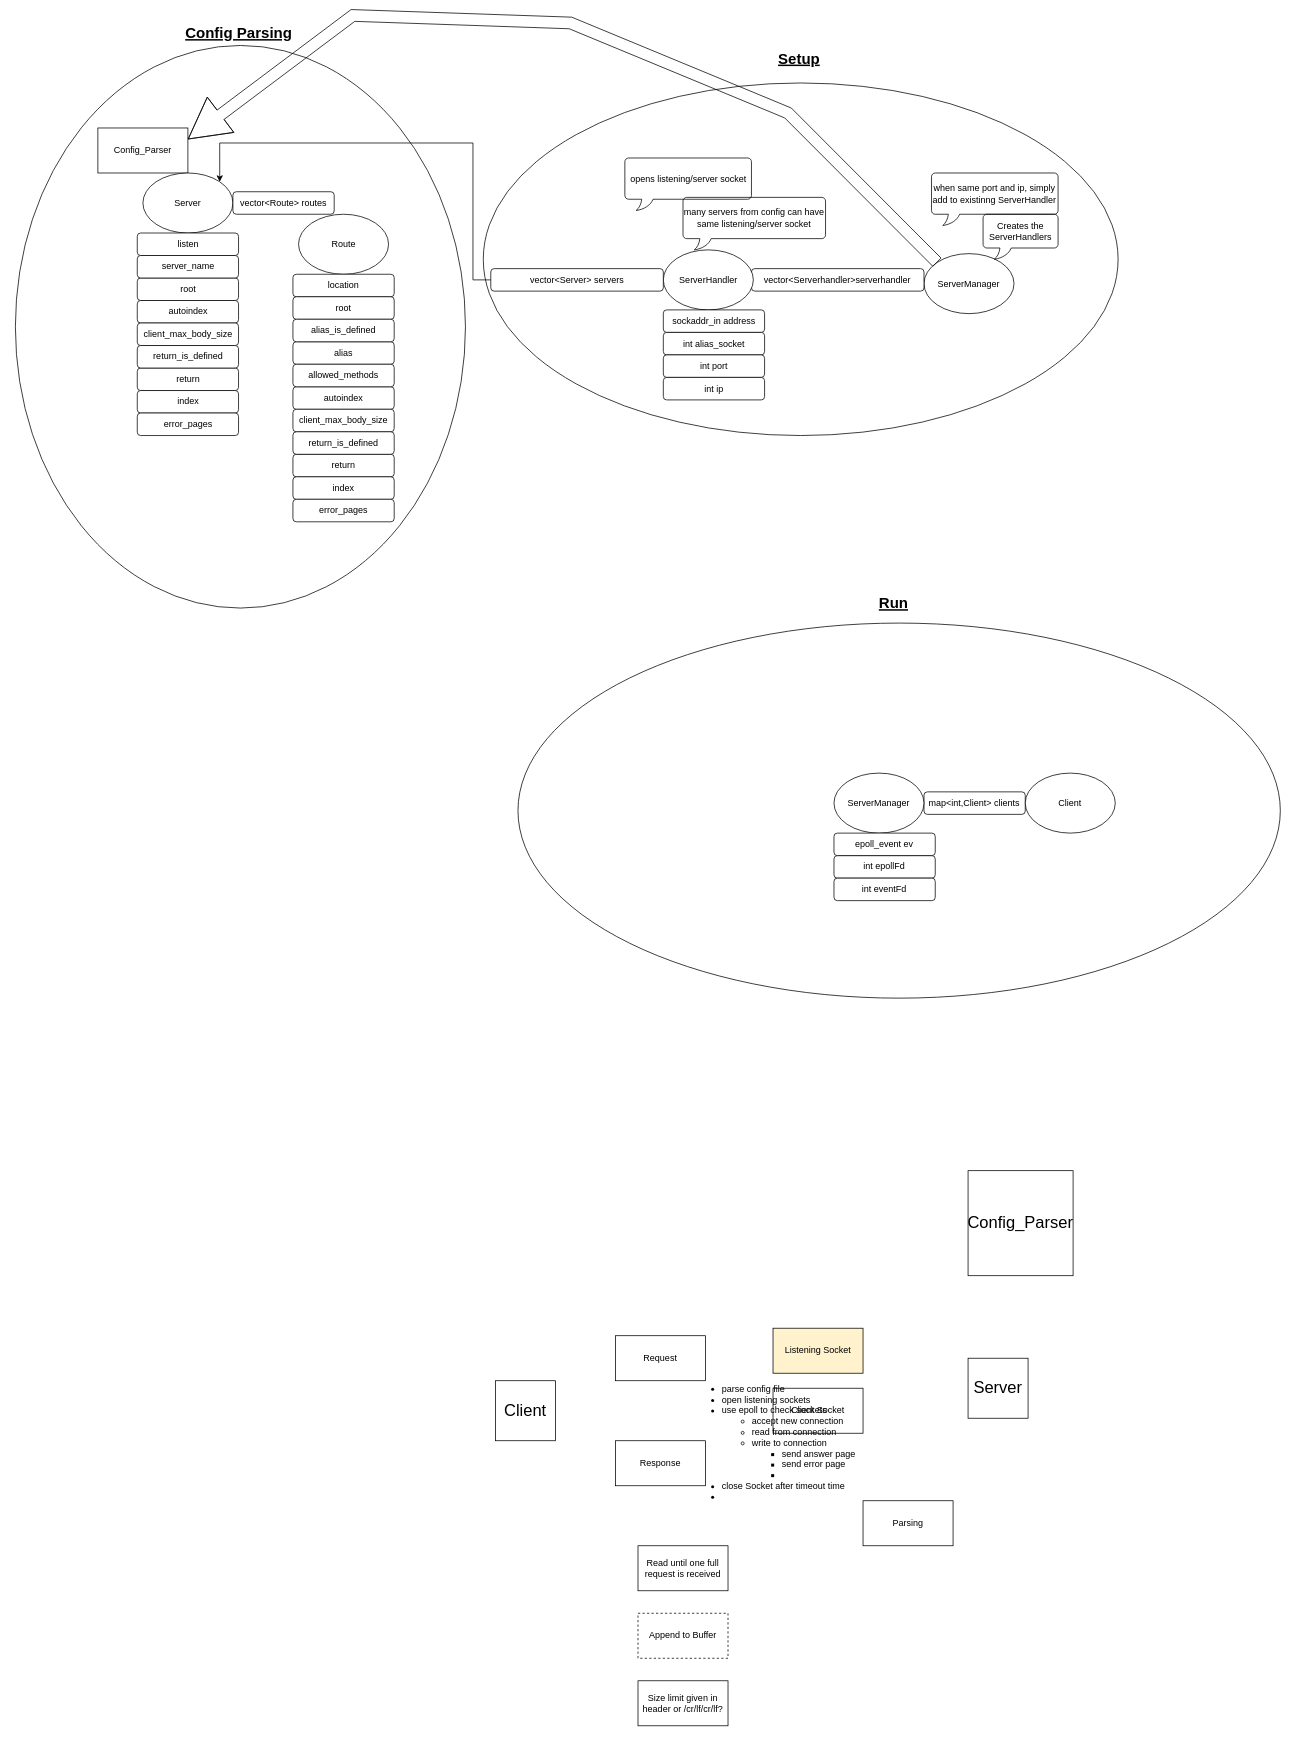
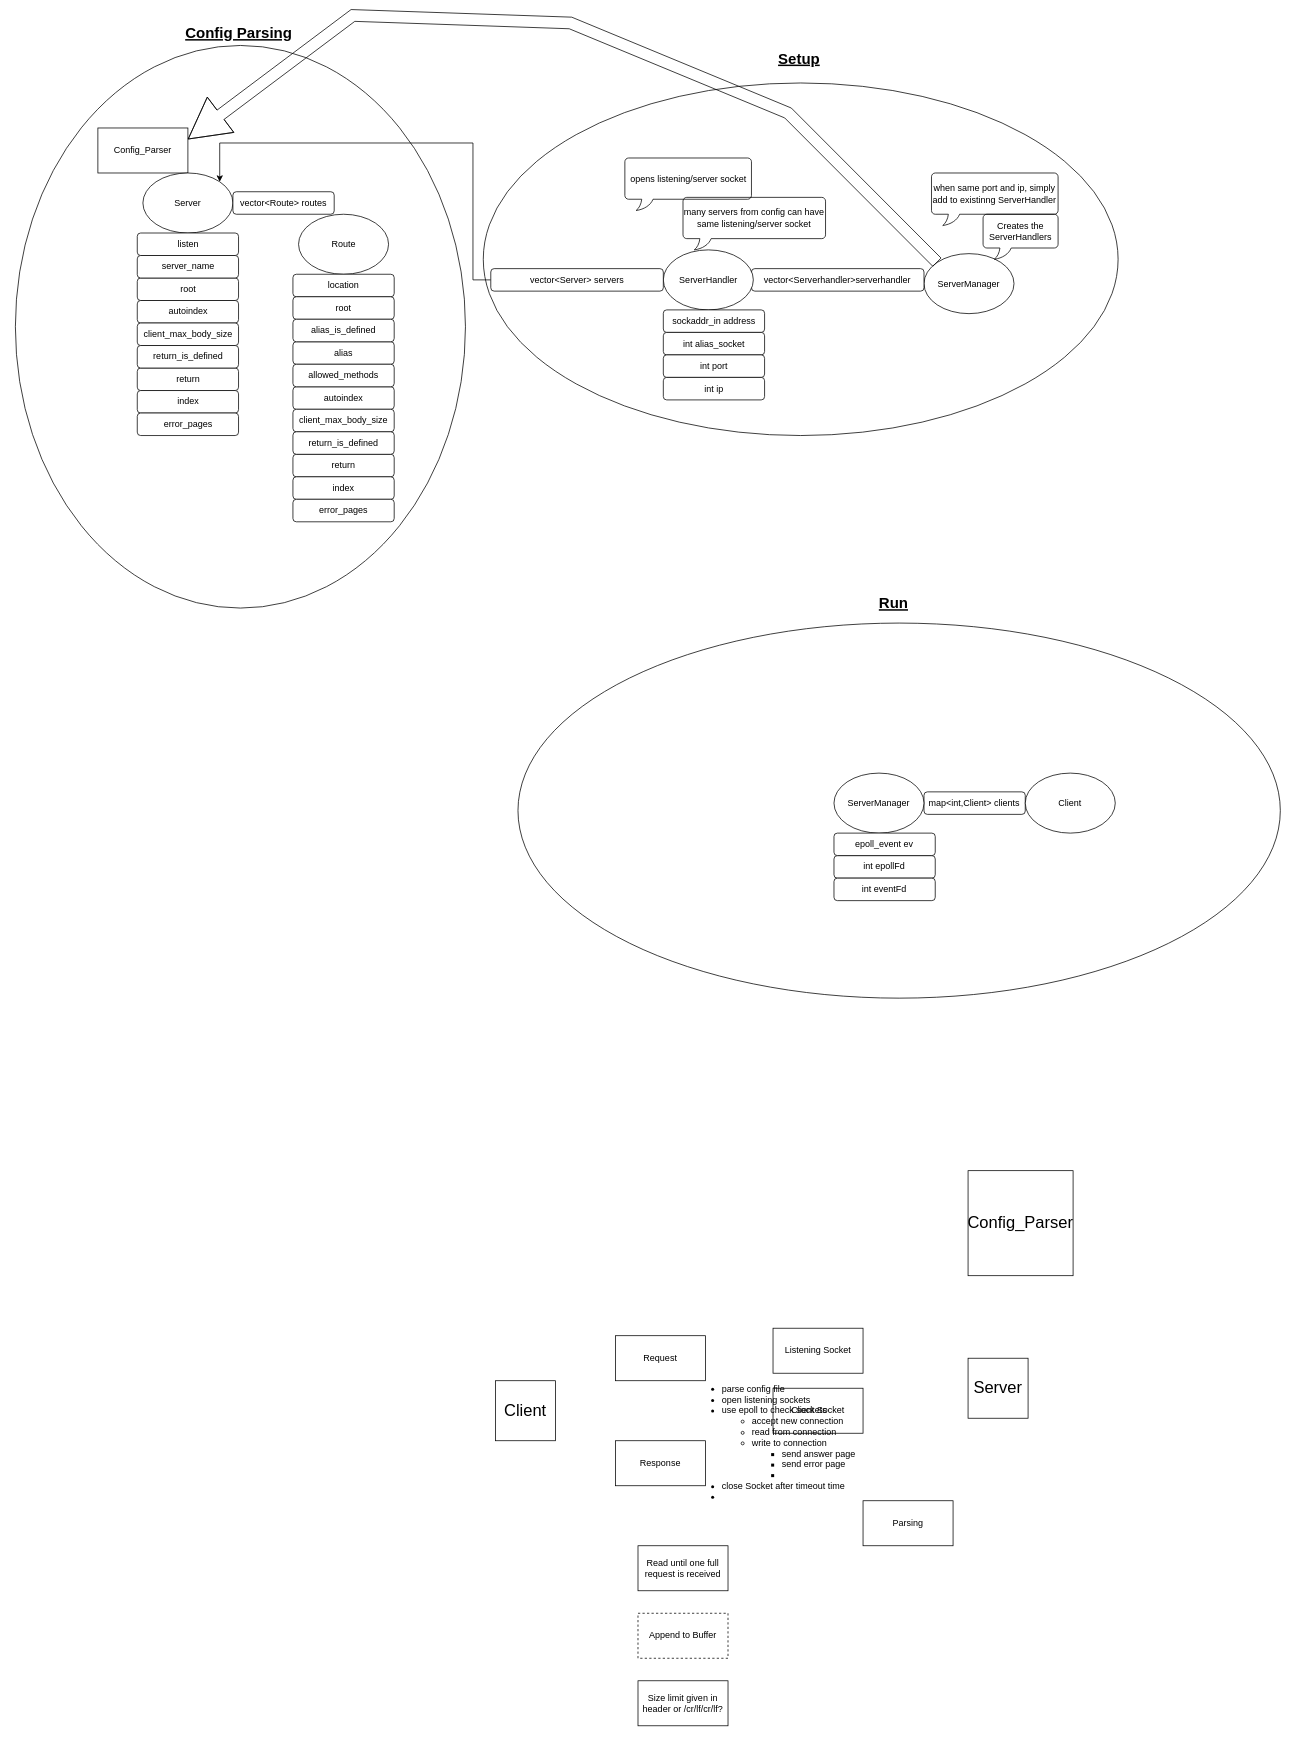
(818, 1350) -> (818, 1350)
